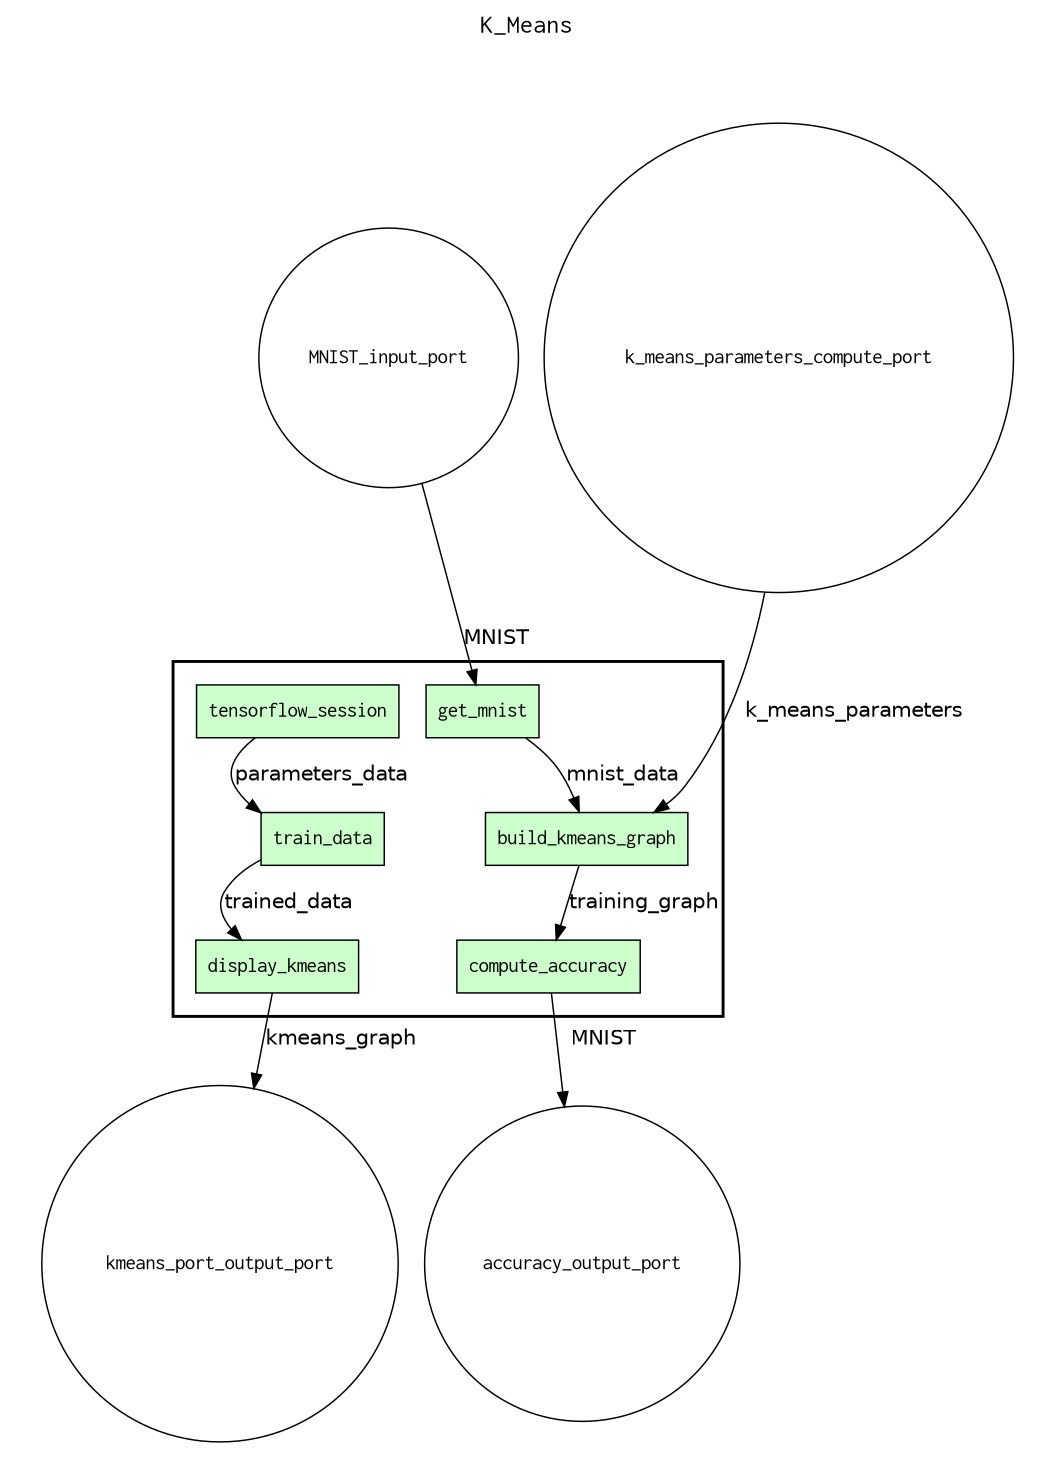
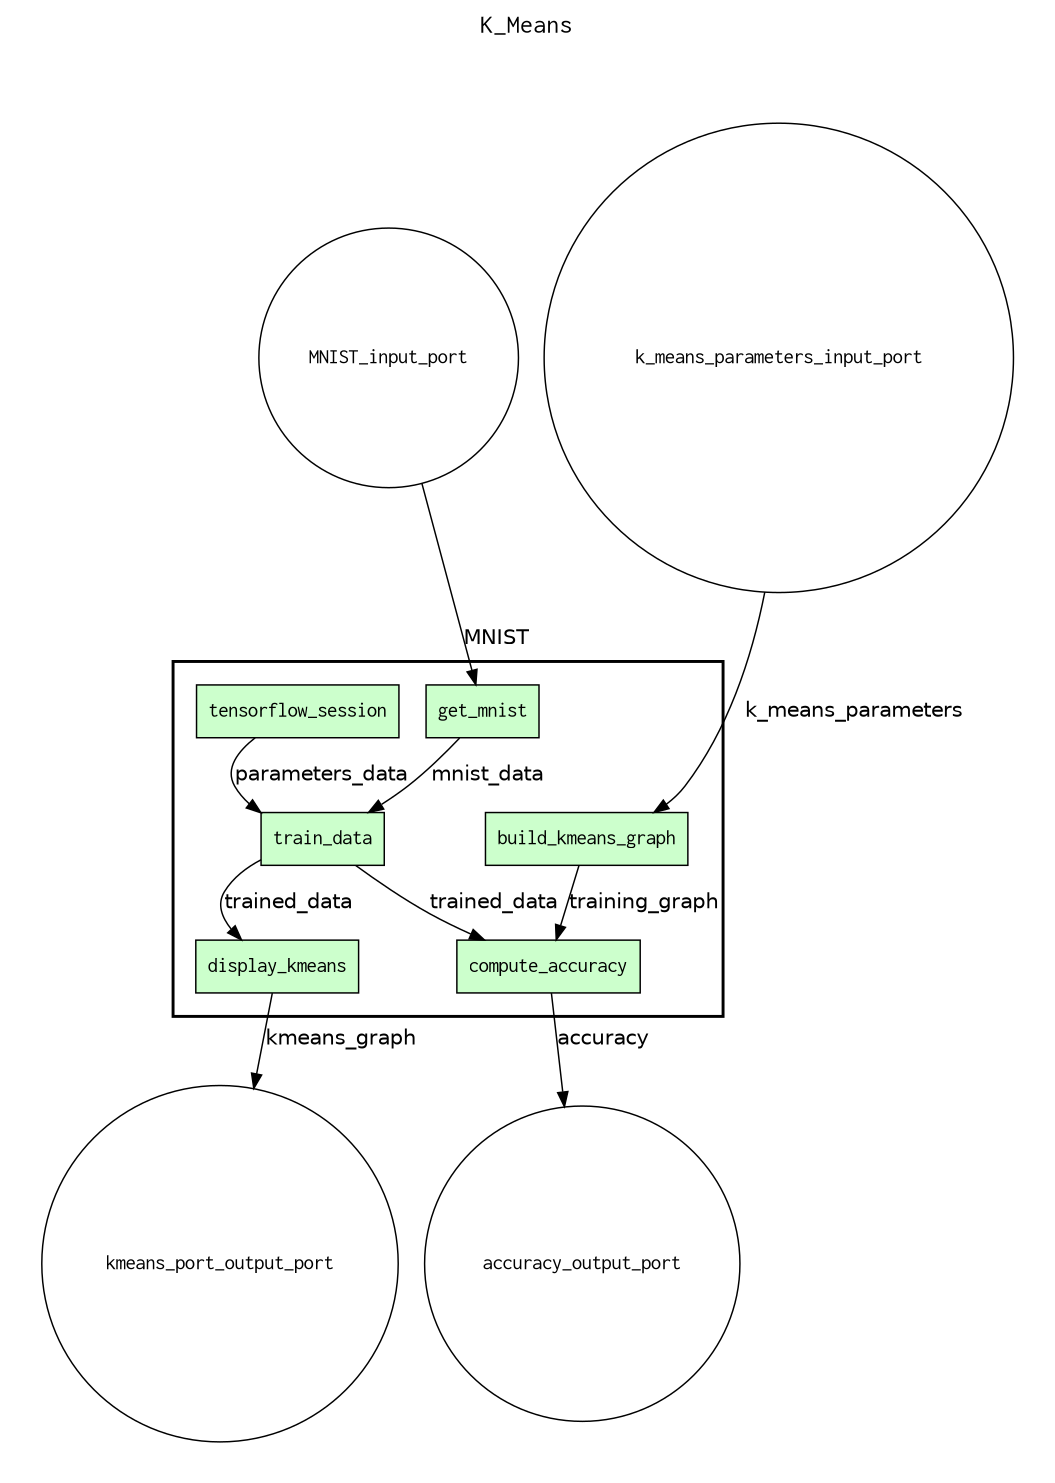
(779, 358) -> (779, 358)
(554, 764) -> (423, 774)
none -> (411, 903)
(604, 1039) -> (604, 1039)
